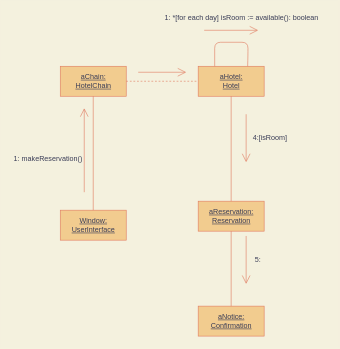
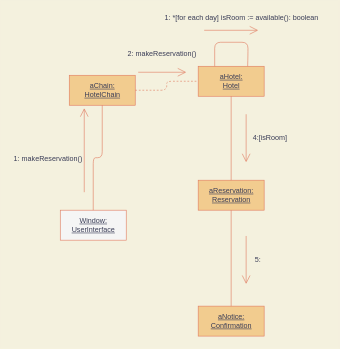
none -> (162, 54)
(93, 81) -> (102, 90)
(231, 216) -> (231, 195)
(93, 225) -> (93, 225)
